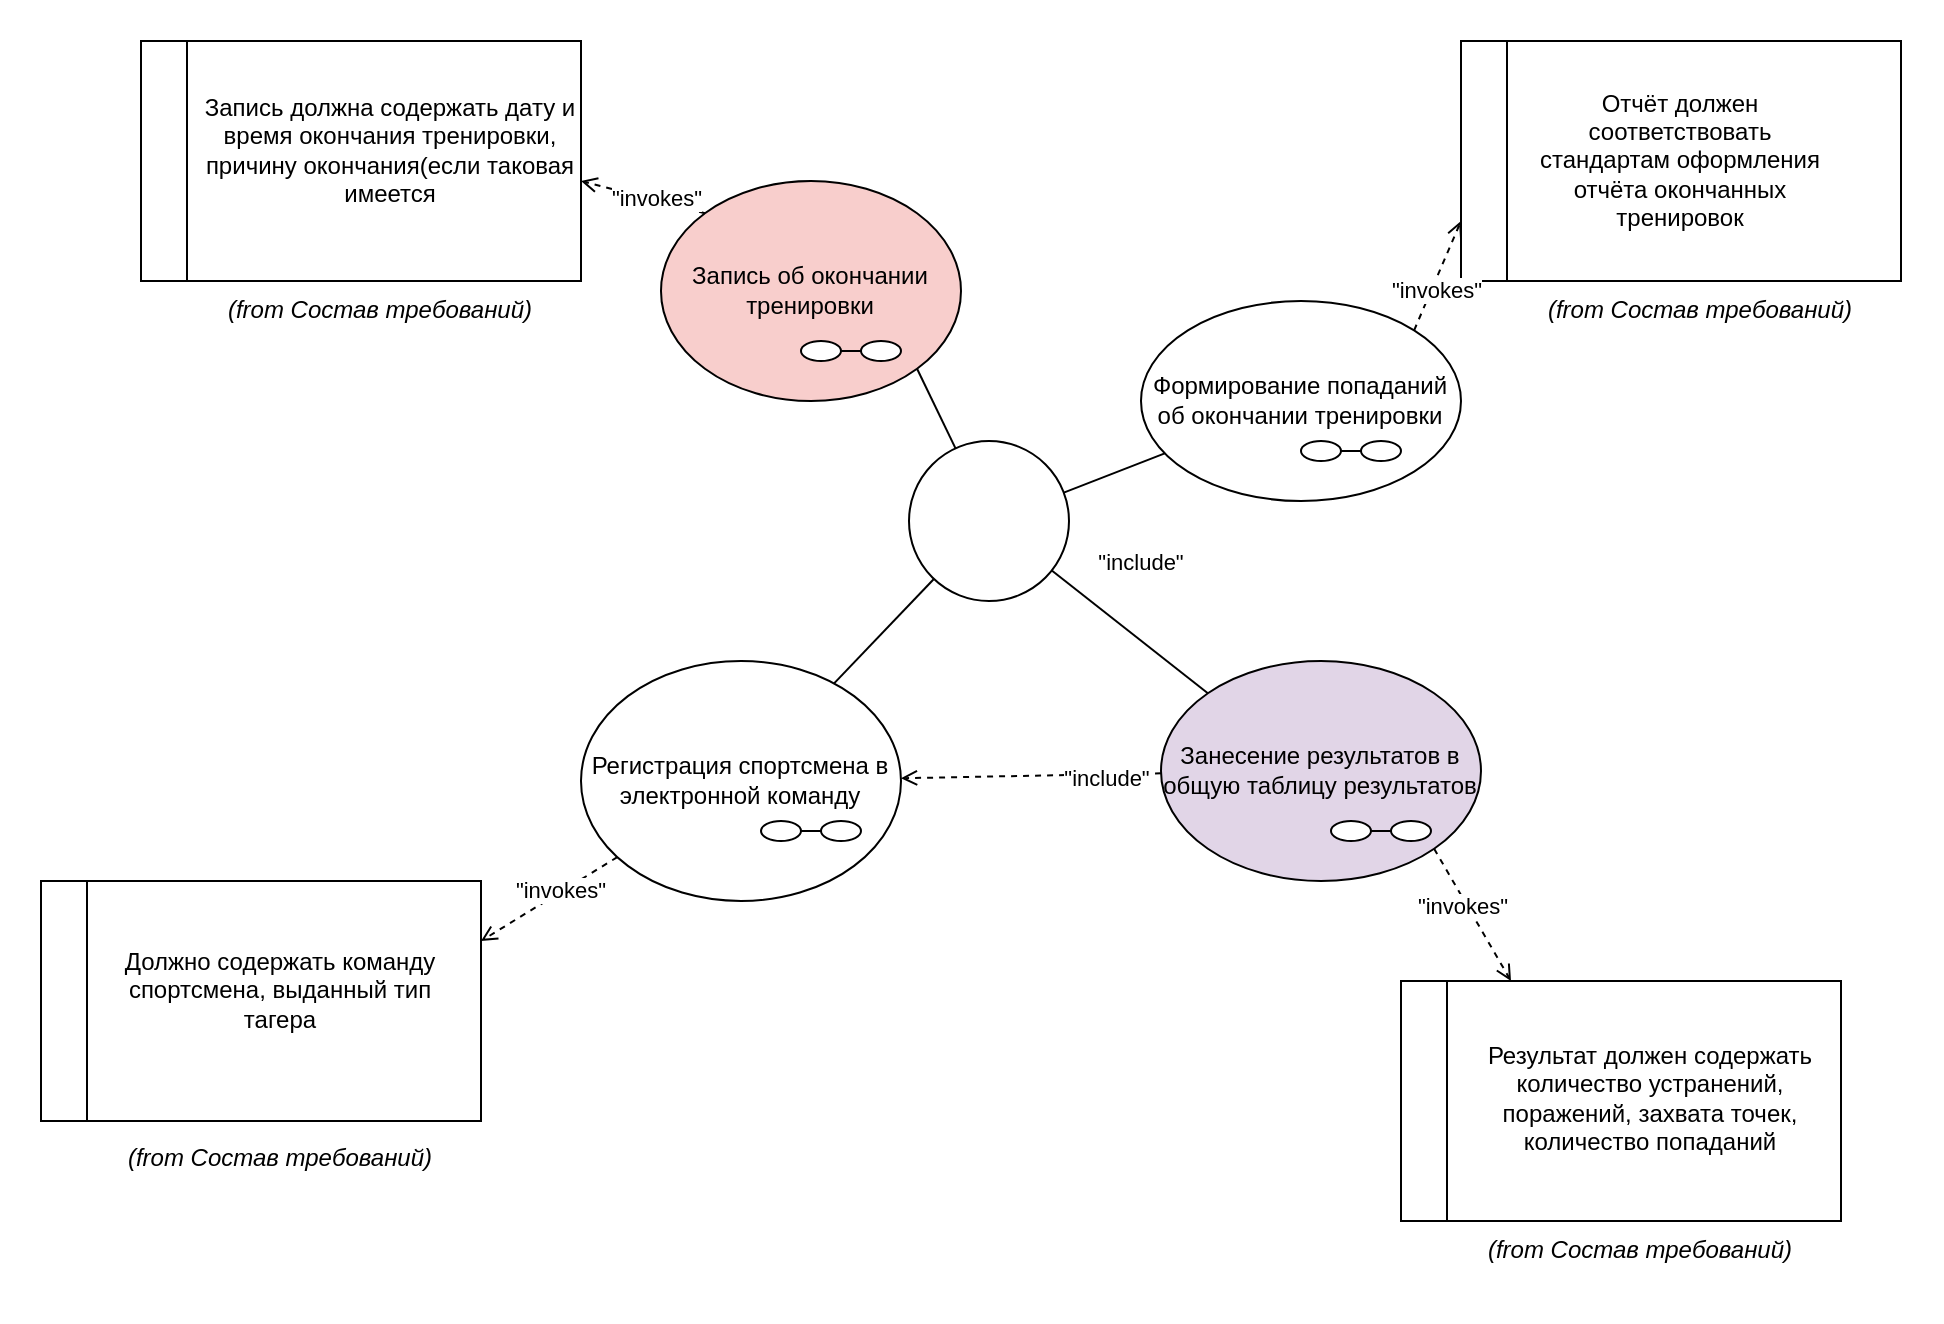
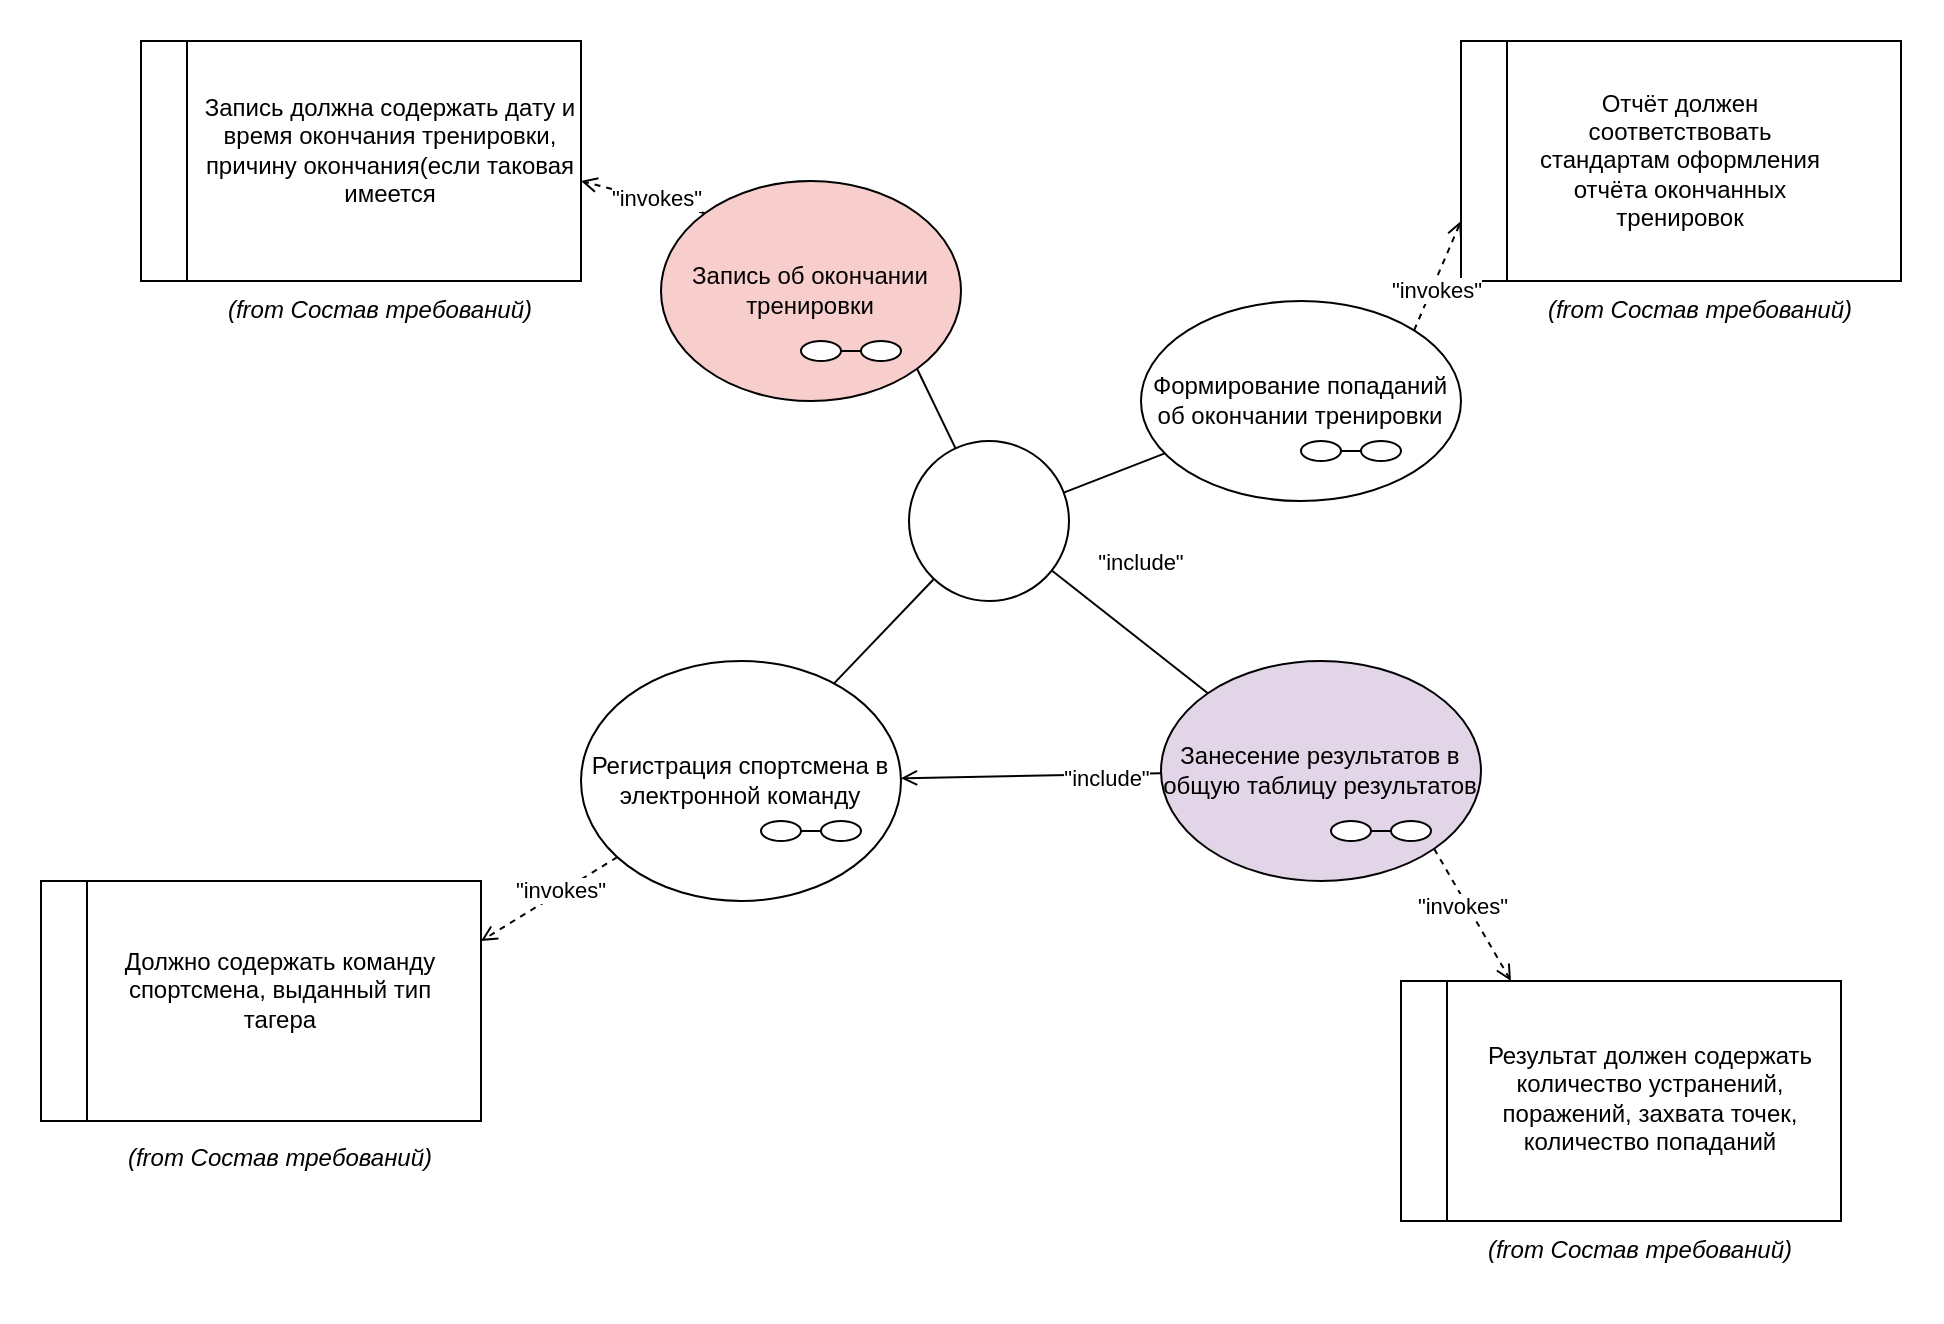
(984, 777) -> (984, 777)
